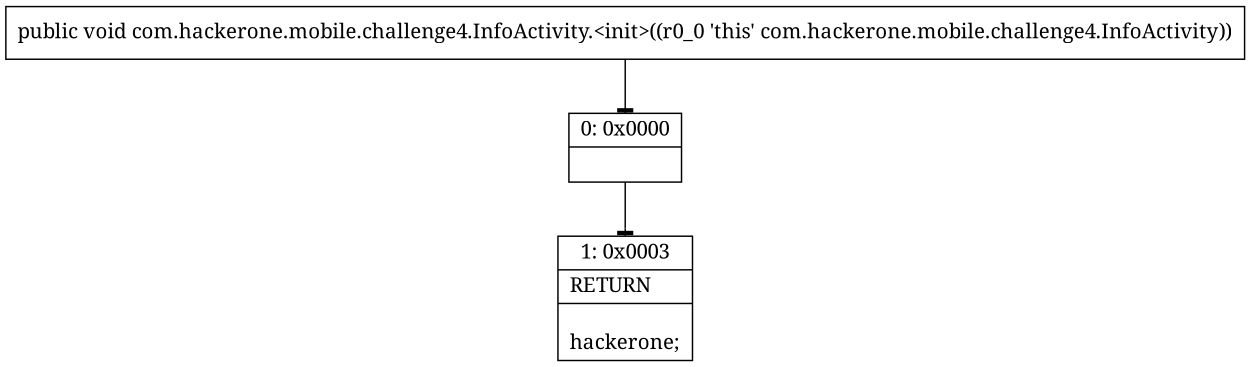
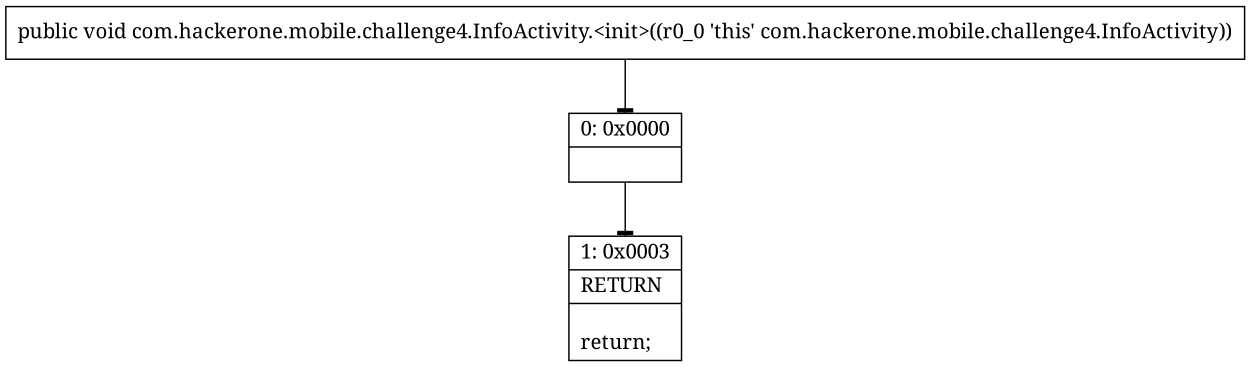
(625, 343) -> (616, 343)
